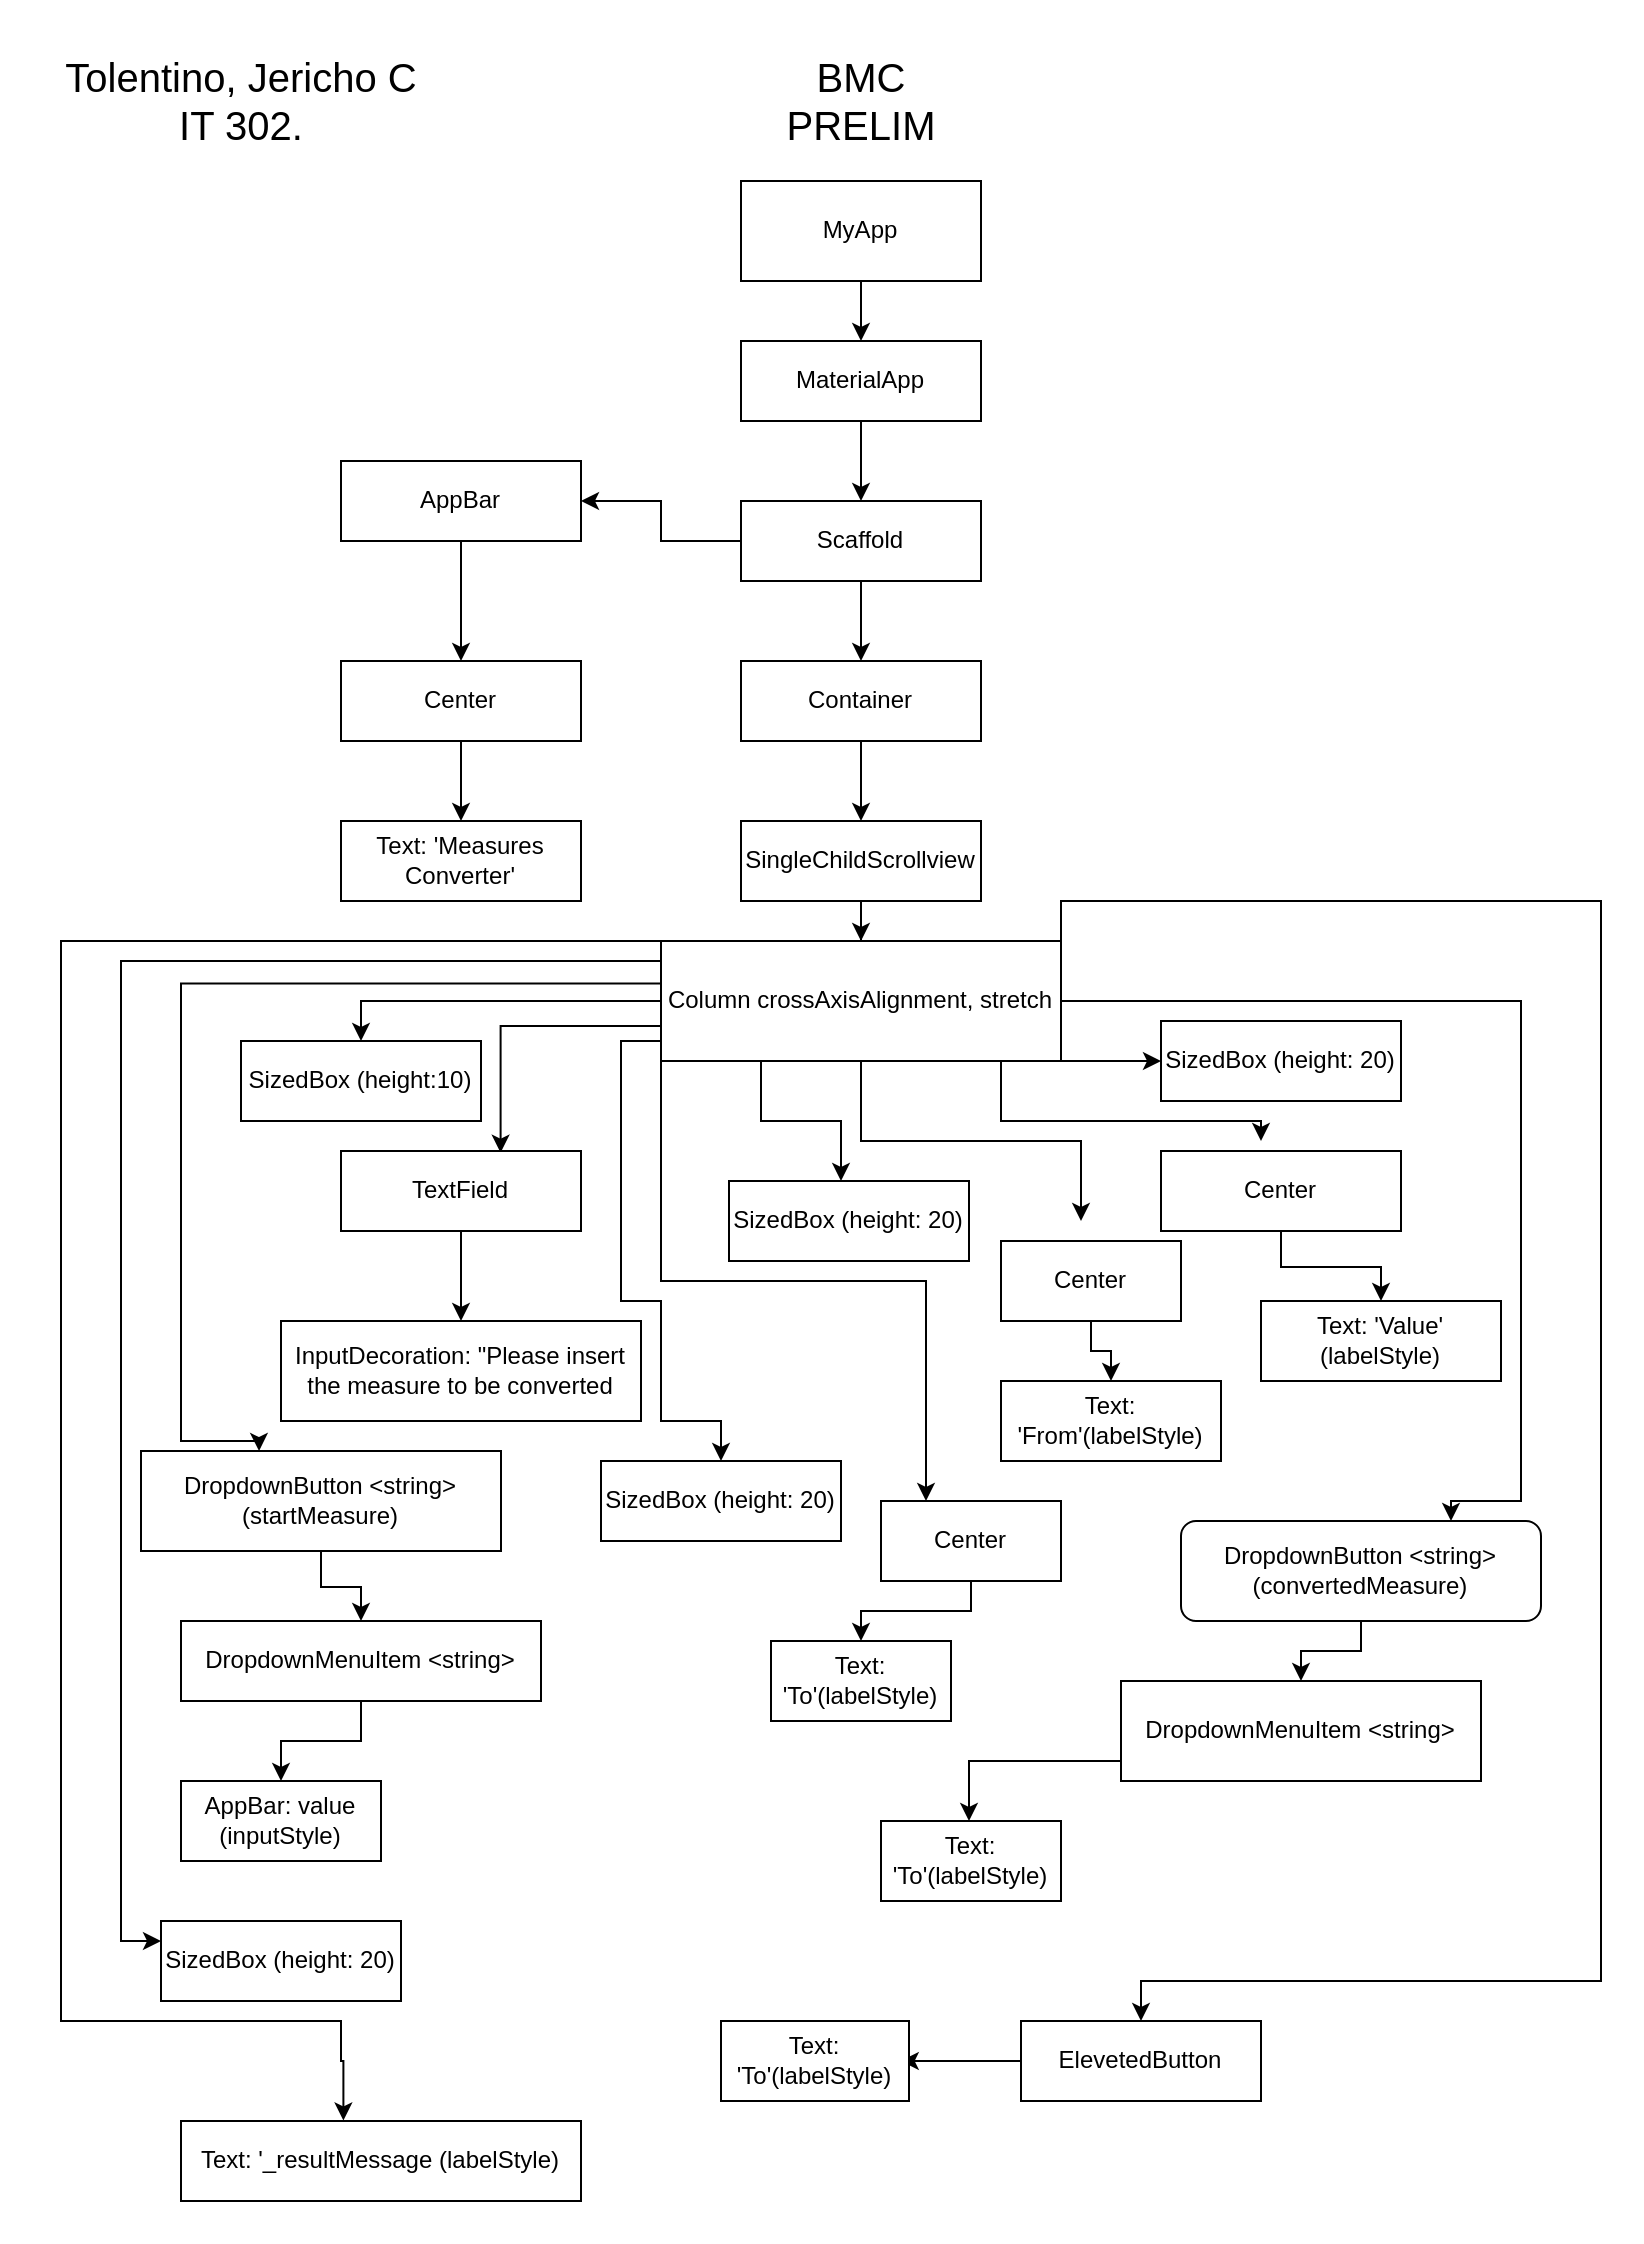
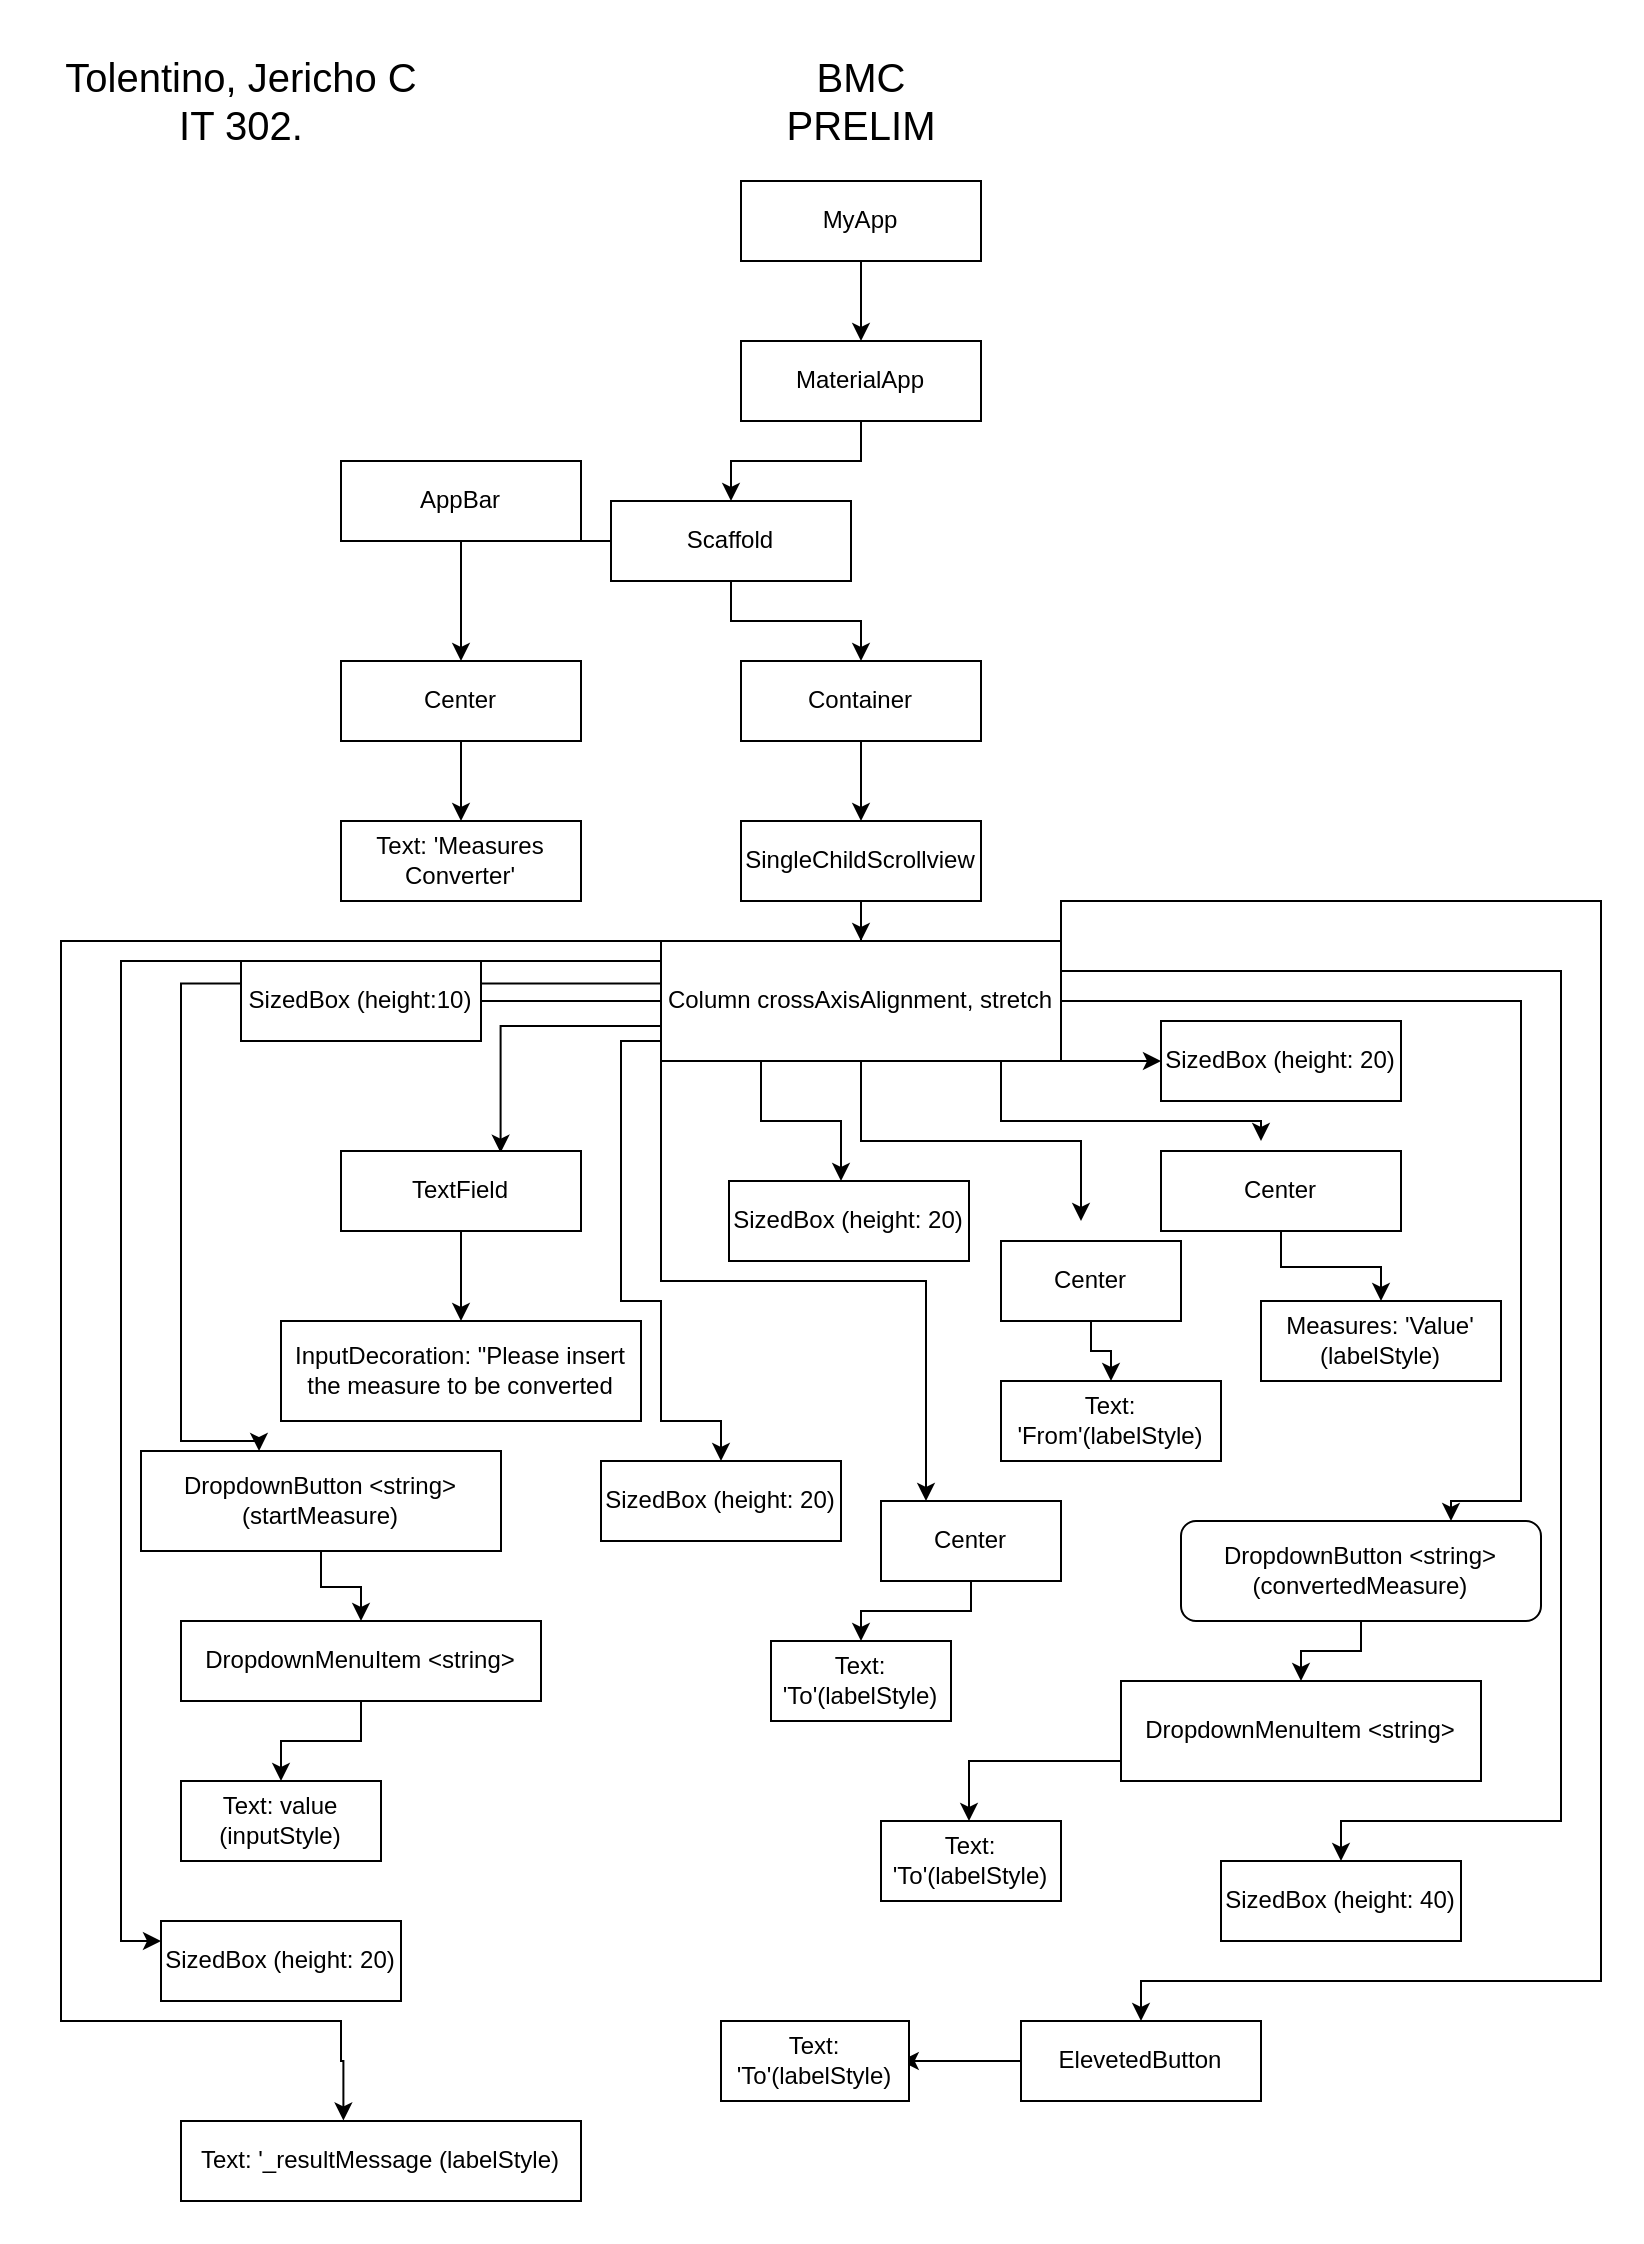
(861, 231) -> (861, 221)
(861, 541) -> (731, 541)
(361, 1081) -> (361, 1001)
none -> (1561, 1269)
(1381, 1341) -> (1381, 1341)
(281, 1821) -> (281, 1821)
none -> (1341, 1901)
